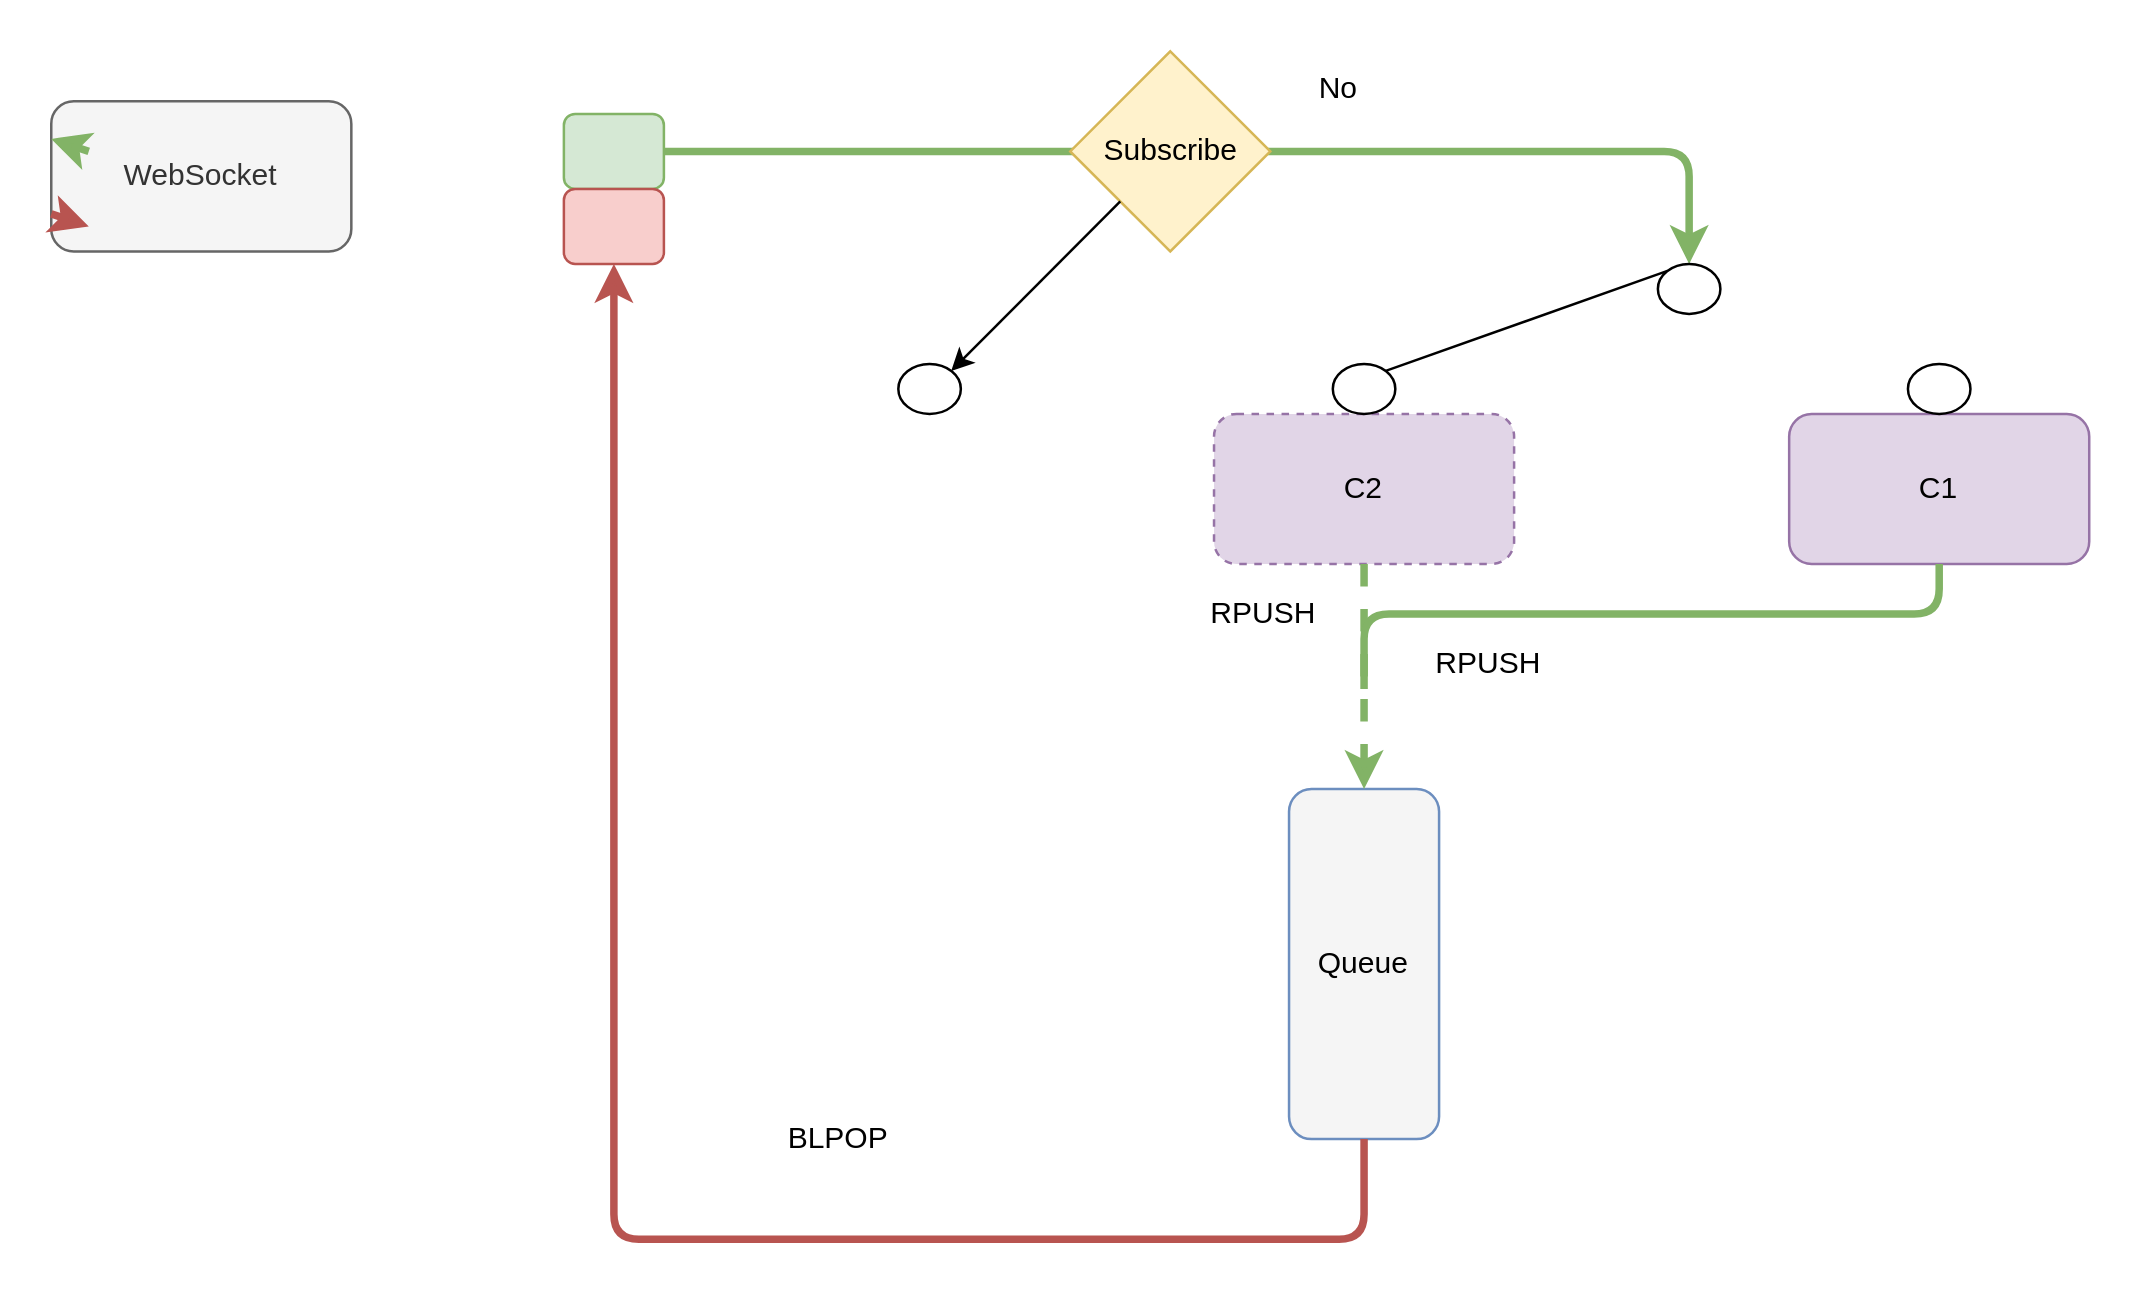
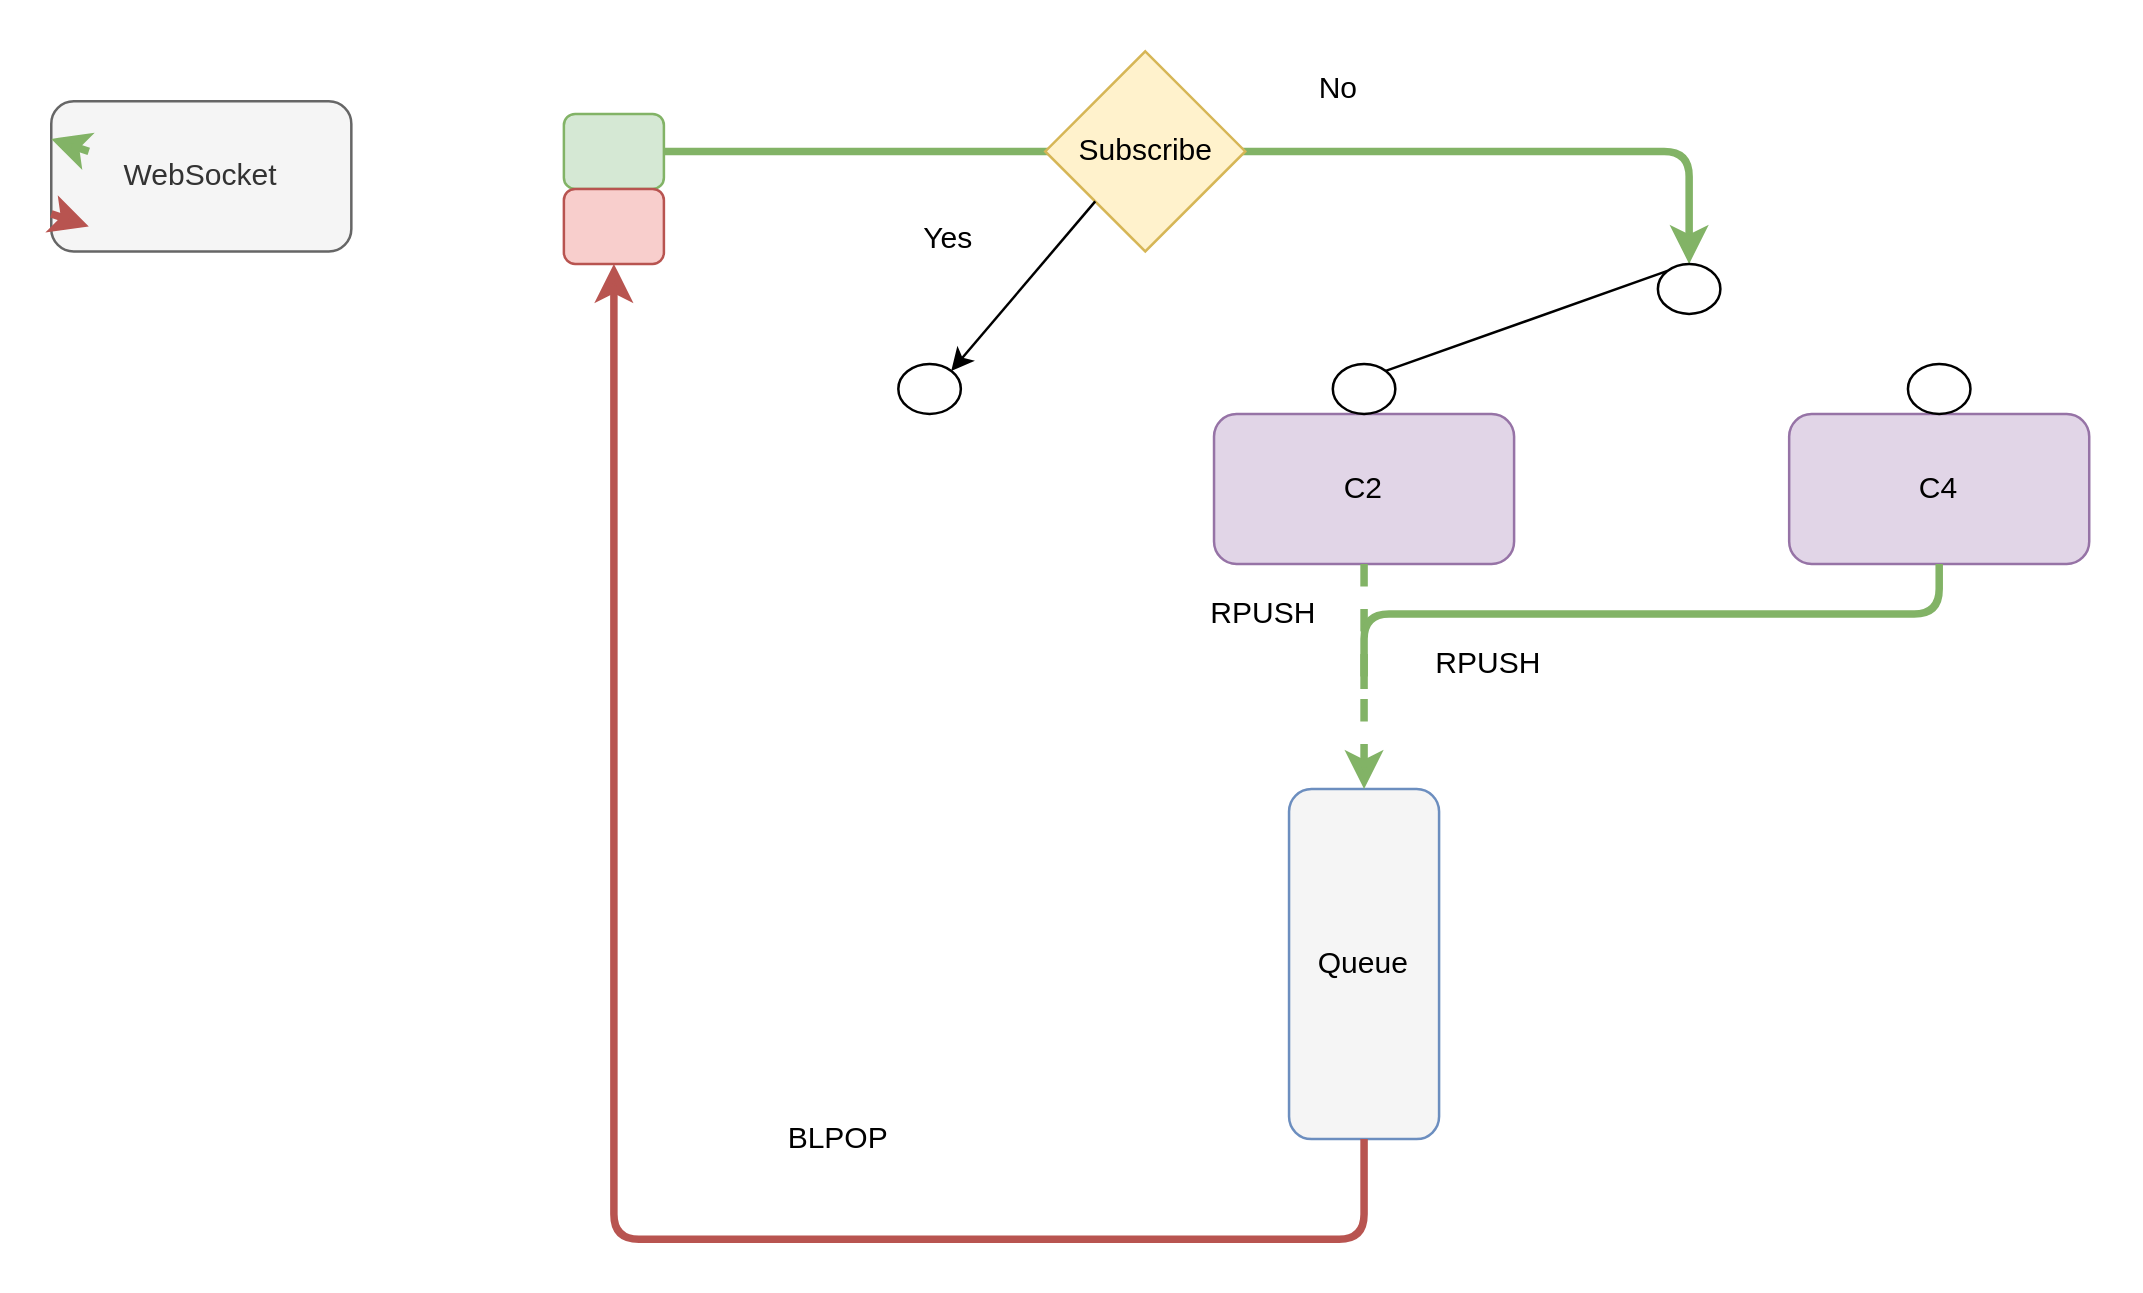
(1170, 151) -> (1145, 151)
none -> (948, 239)
(1364, 489) -> (1364, 489)
(1939, 489) -> (1939, 489)
